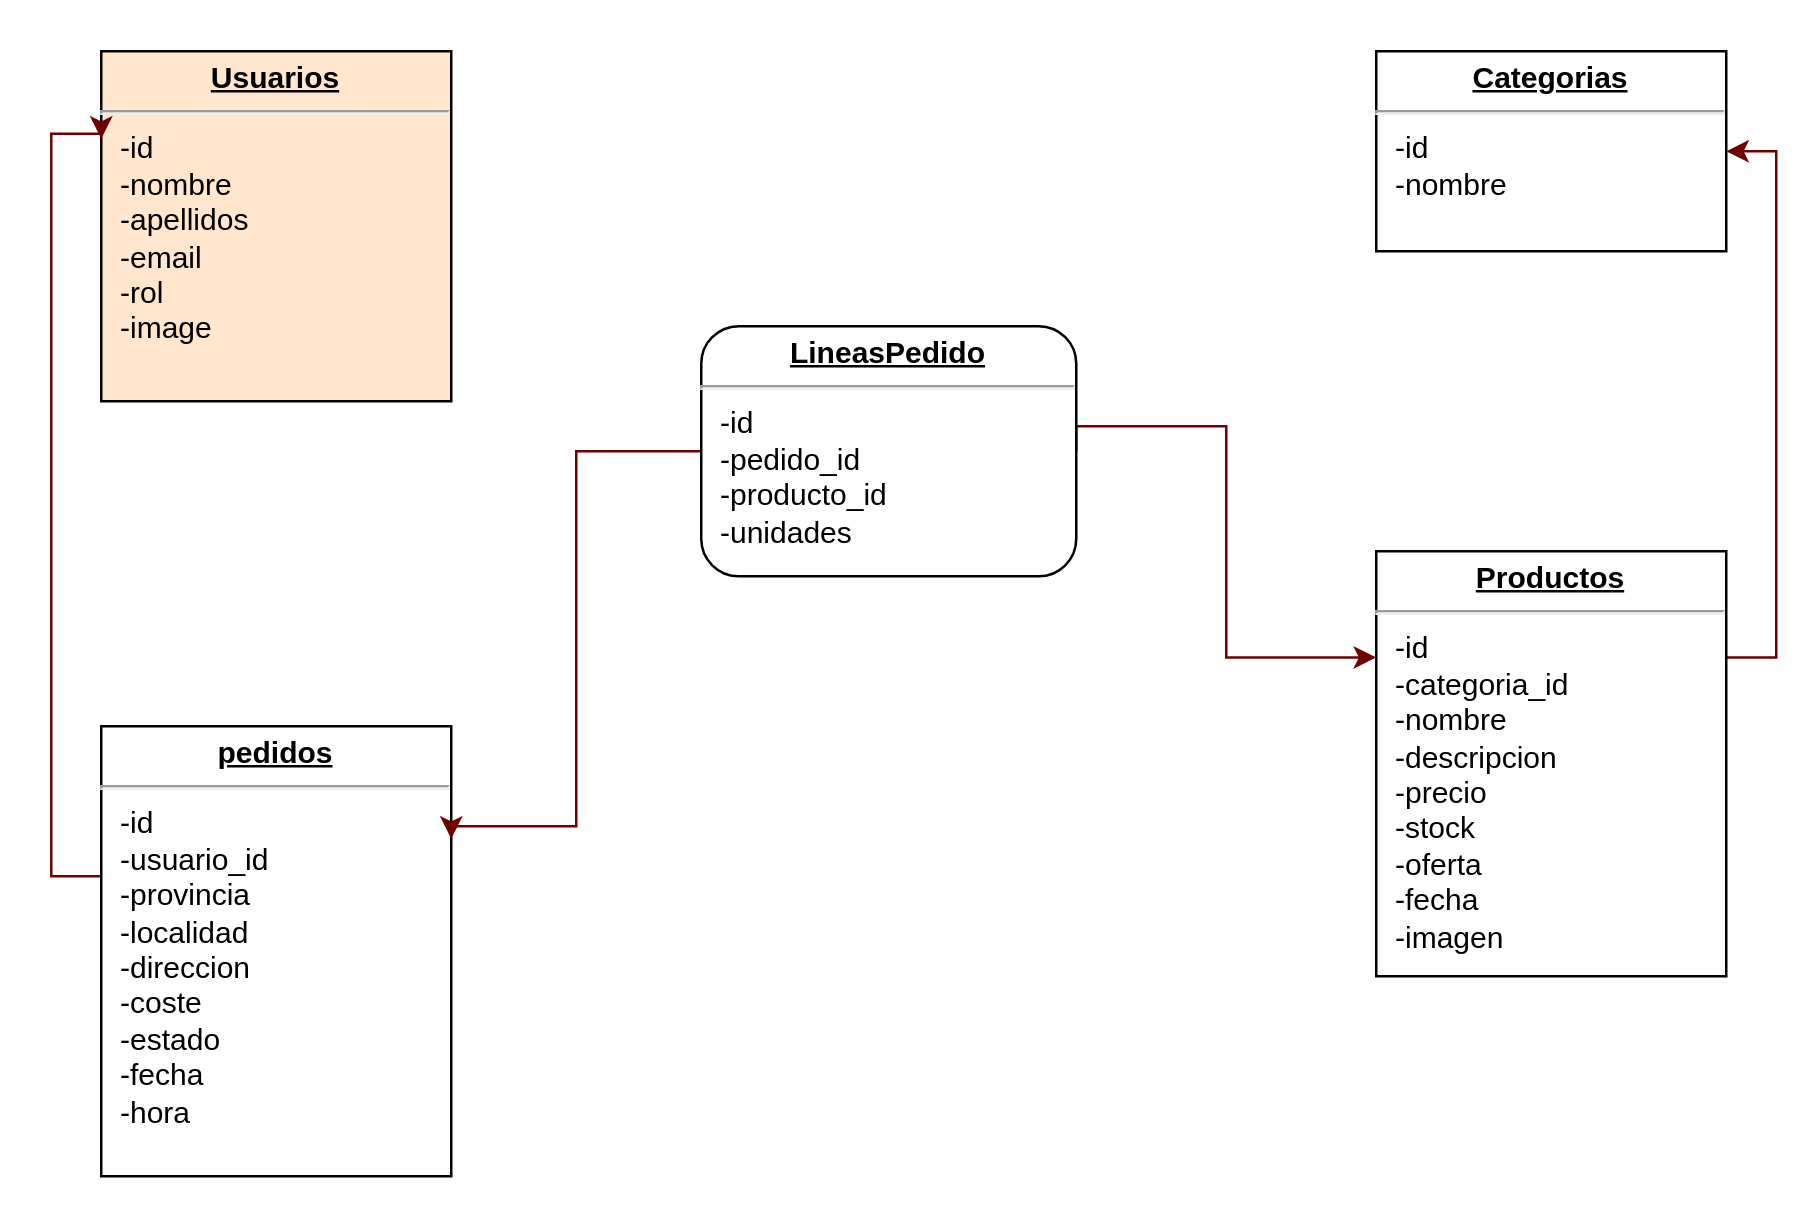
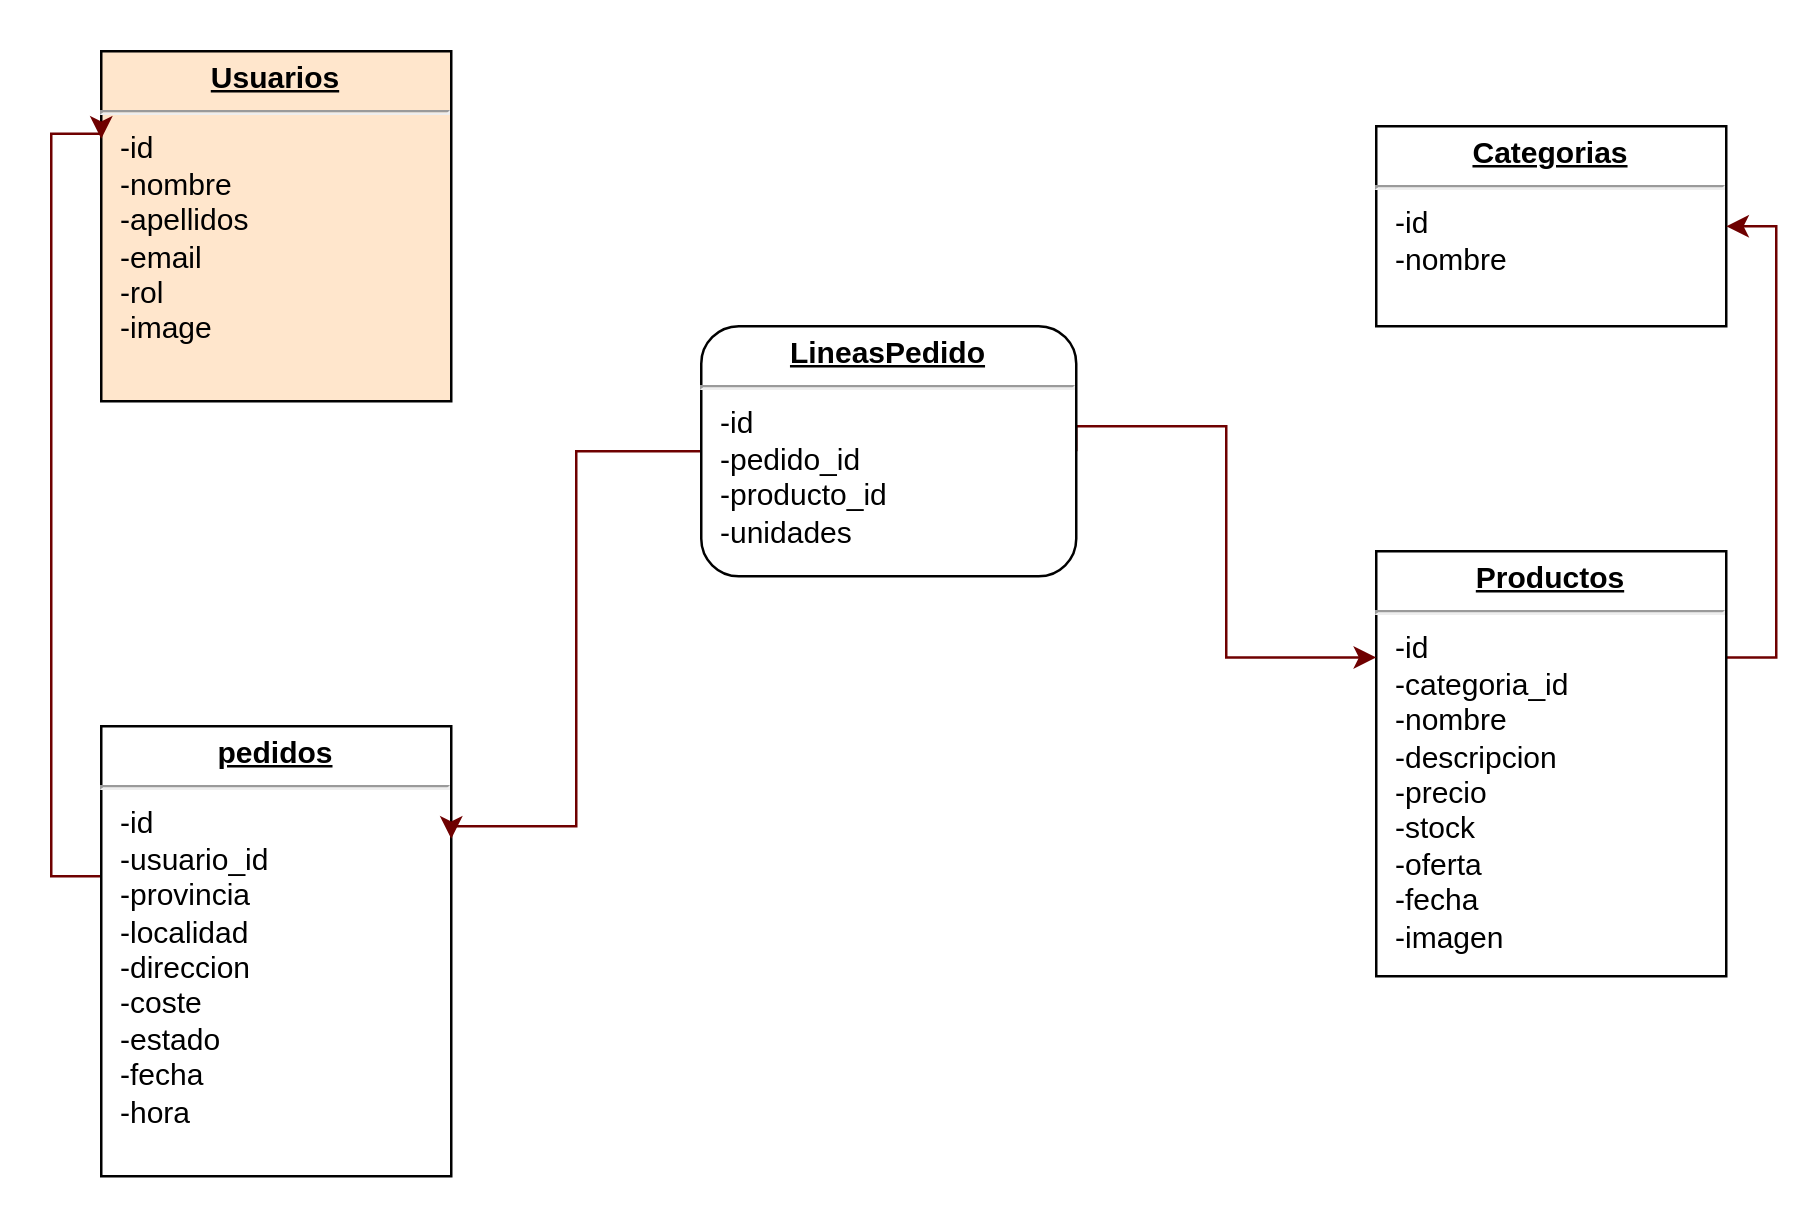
(1551, 151) -> (1551, 226)
